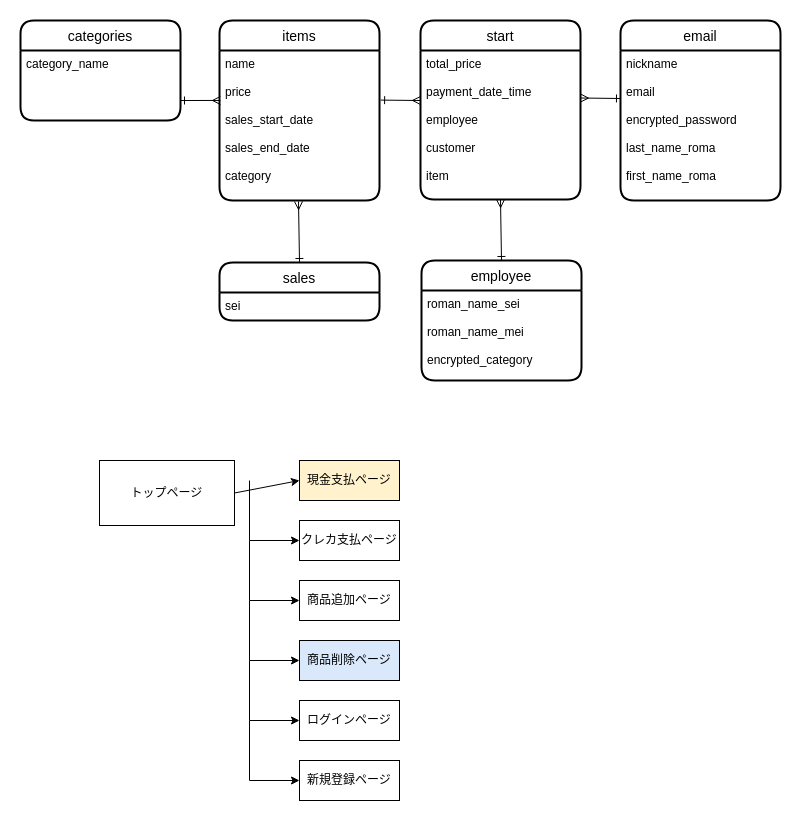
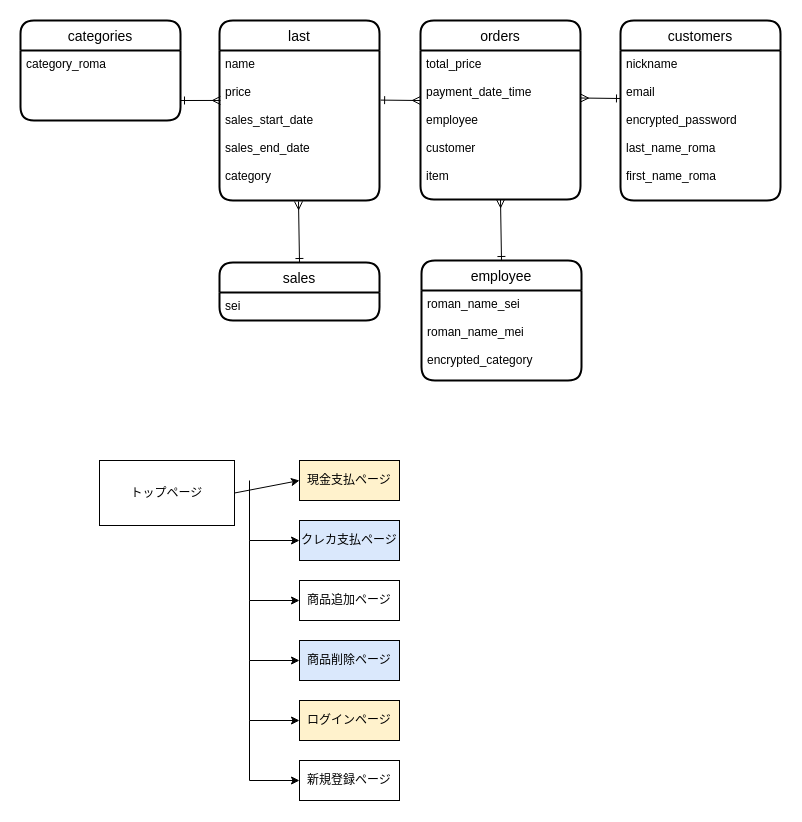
(299, 36) -> (299, 36)
(500, 36) -> (500, 36)
(700, 36) -> (700, 36)
(70, 64) -> (70, 64)
(350, 541) -> (350, 541)
(350, 721) -> (350, 721)
